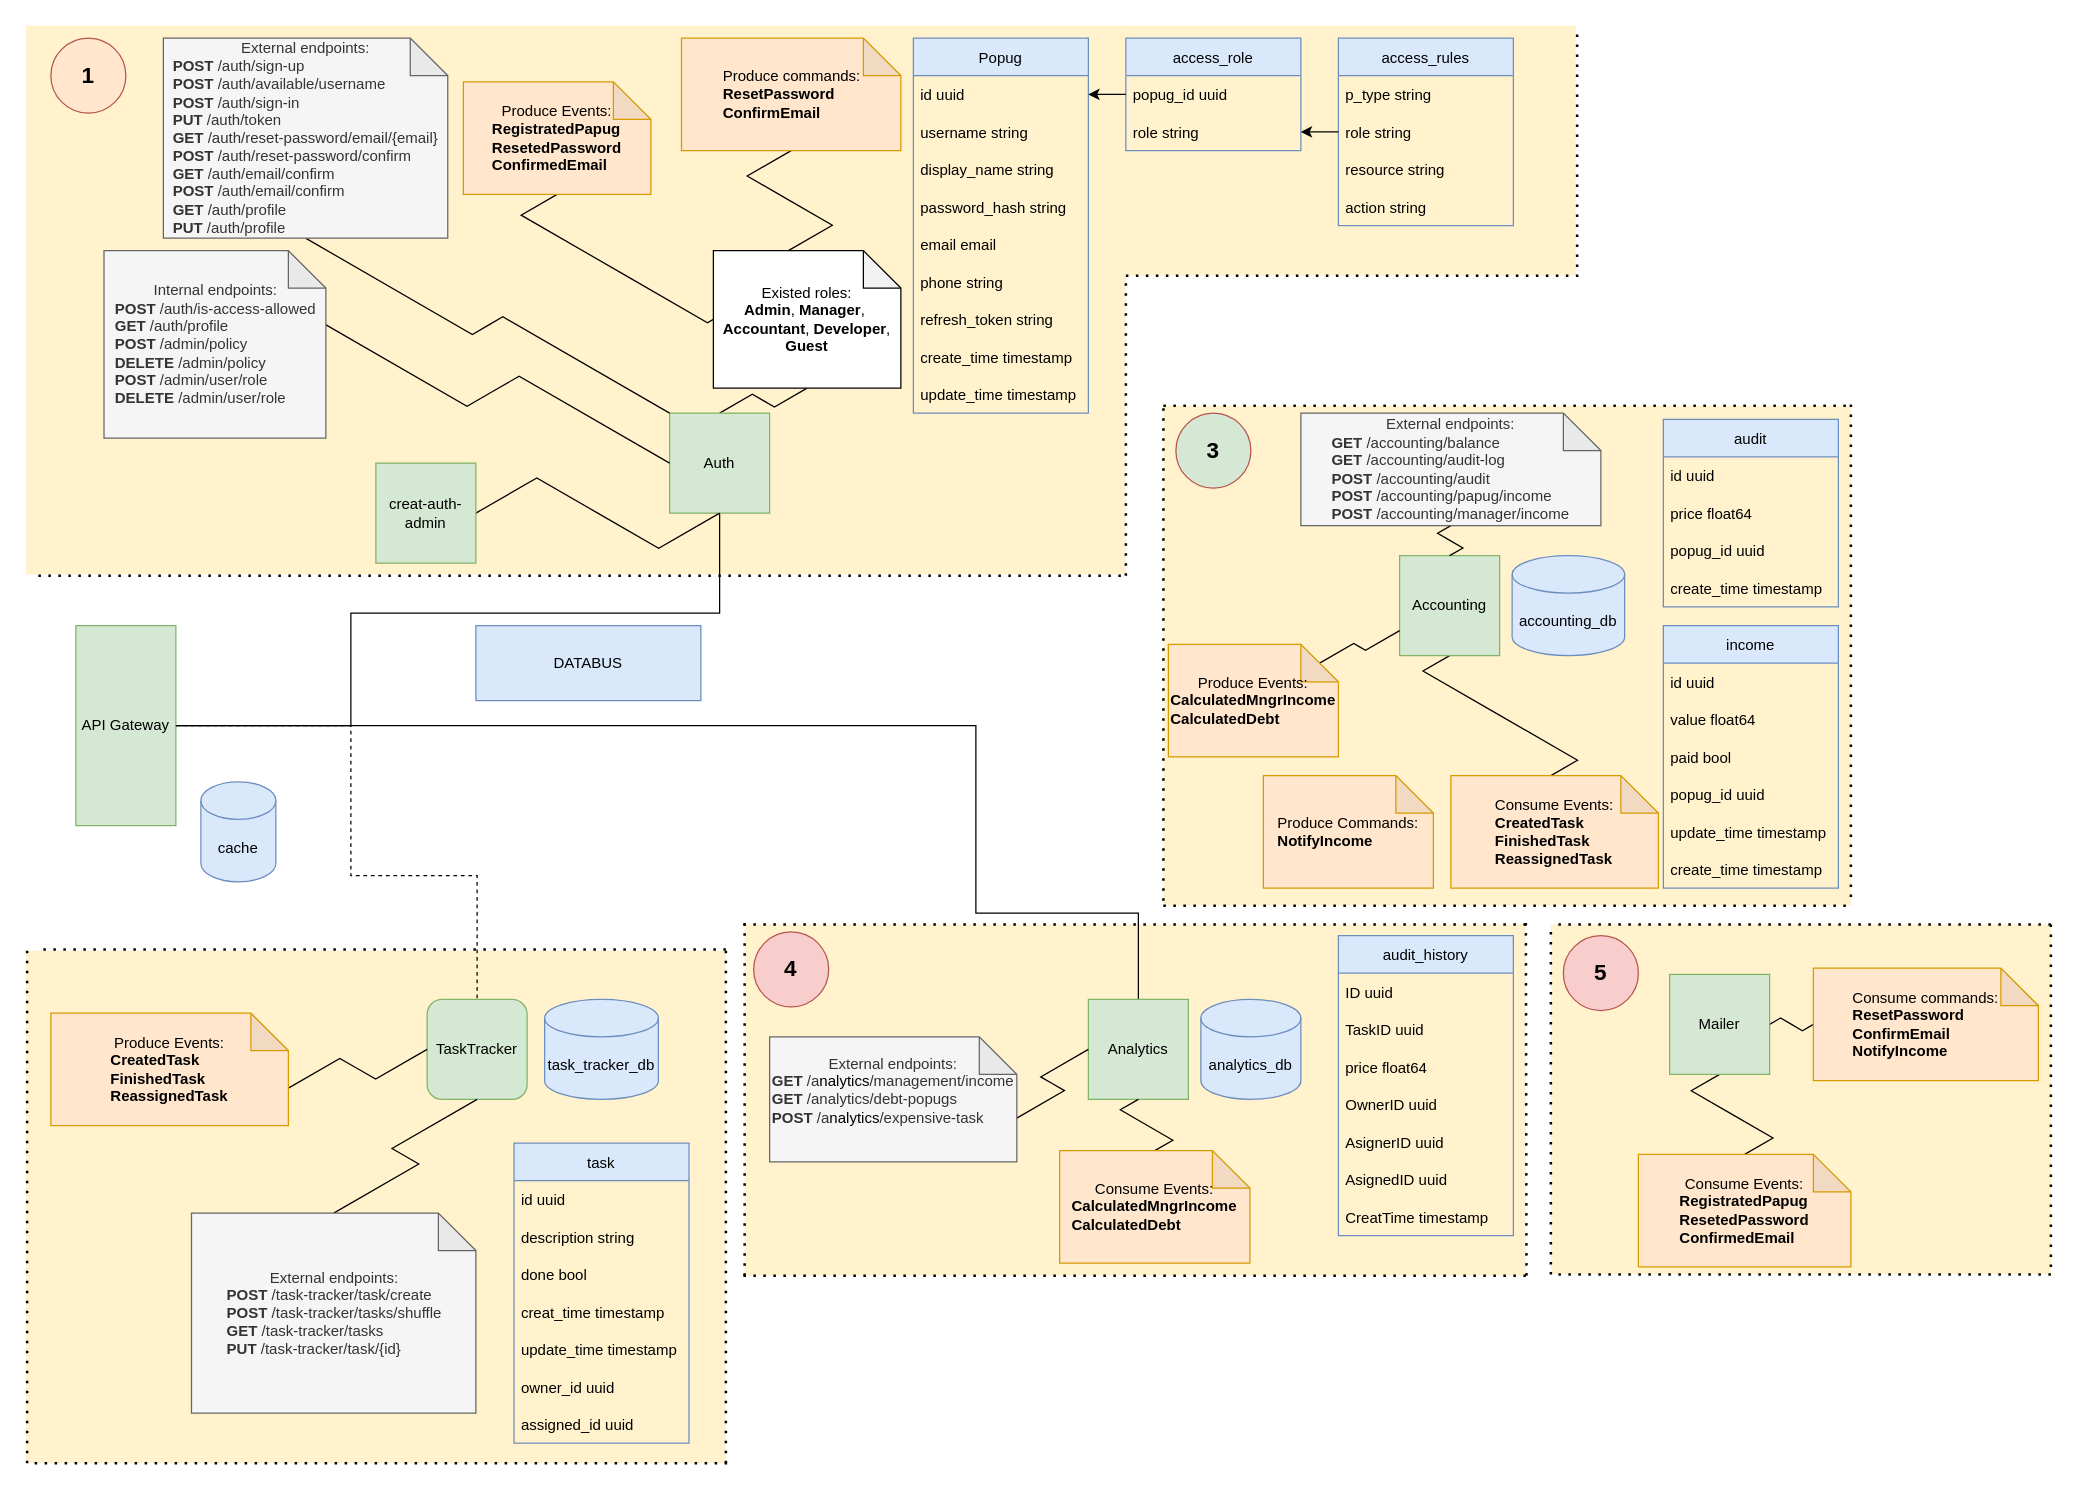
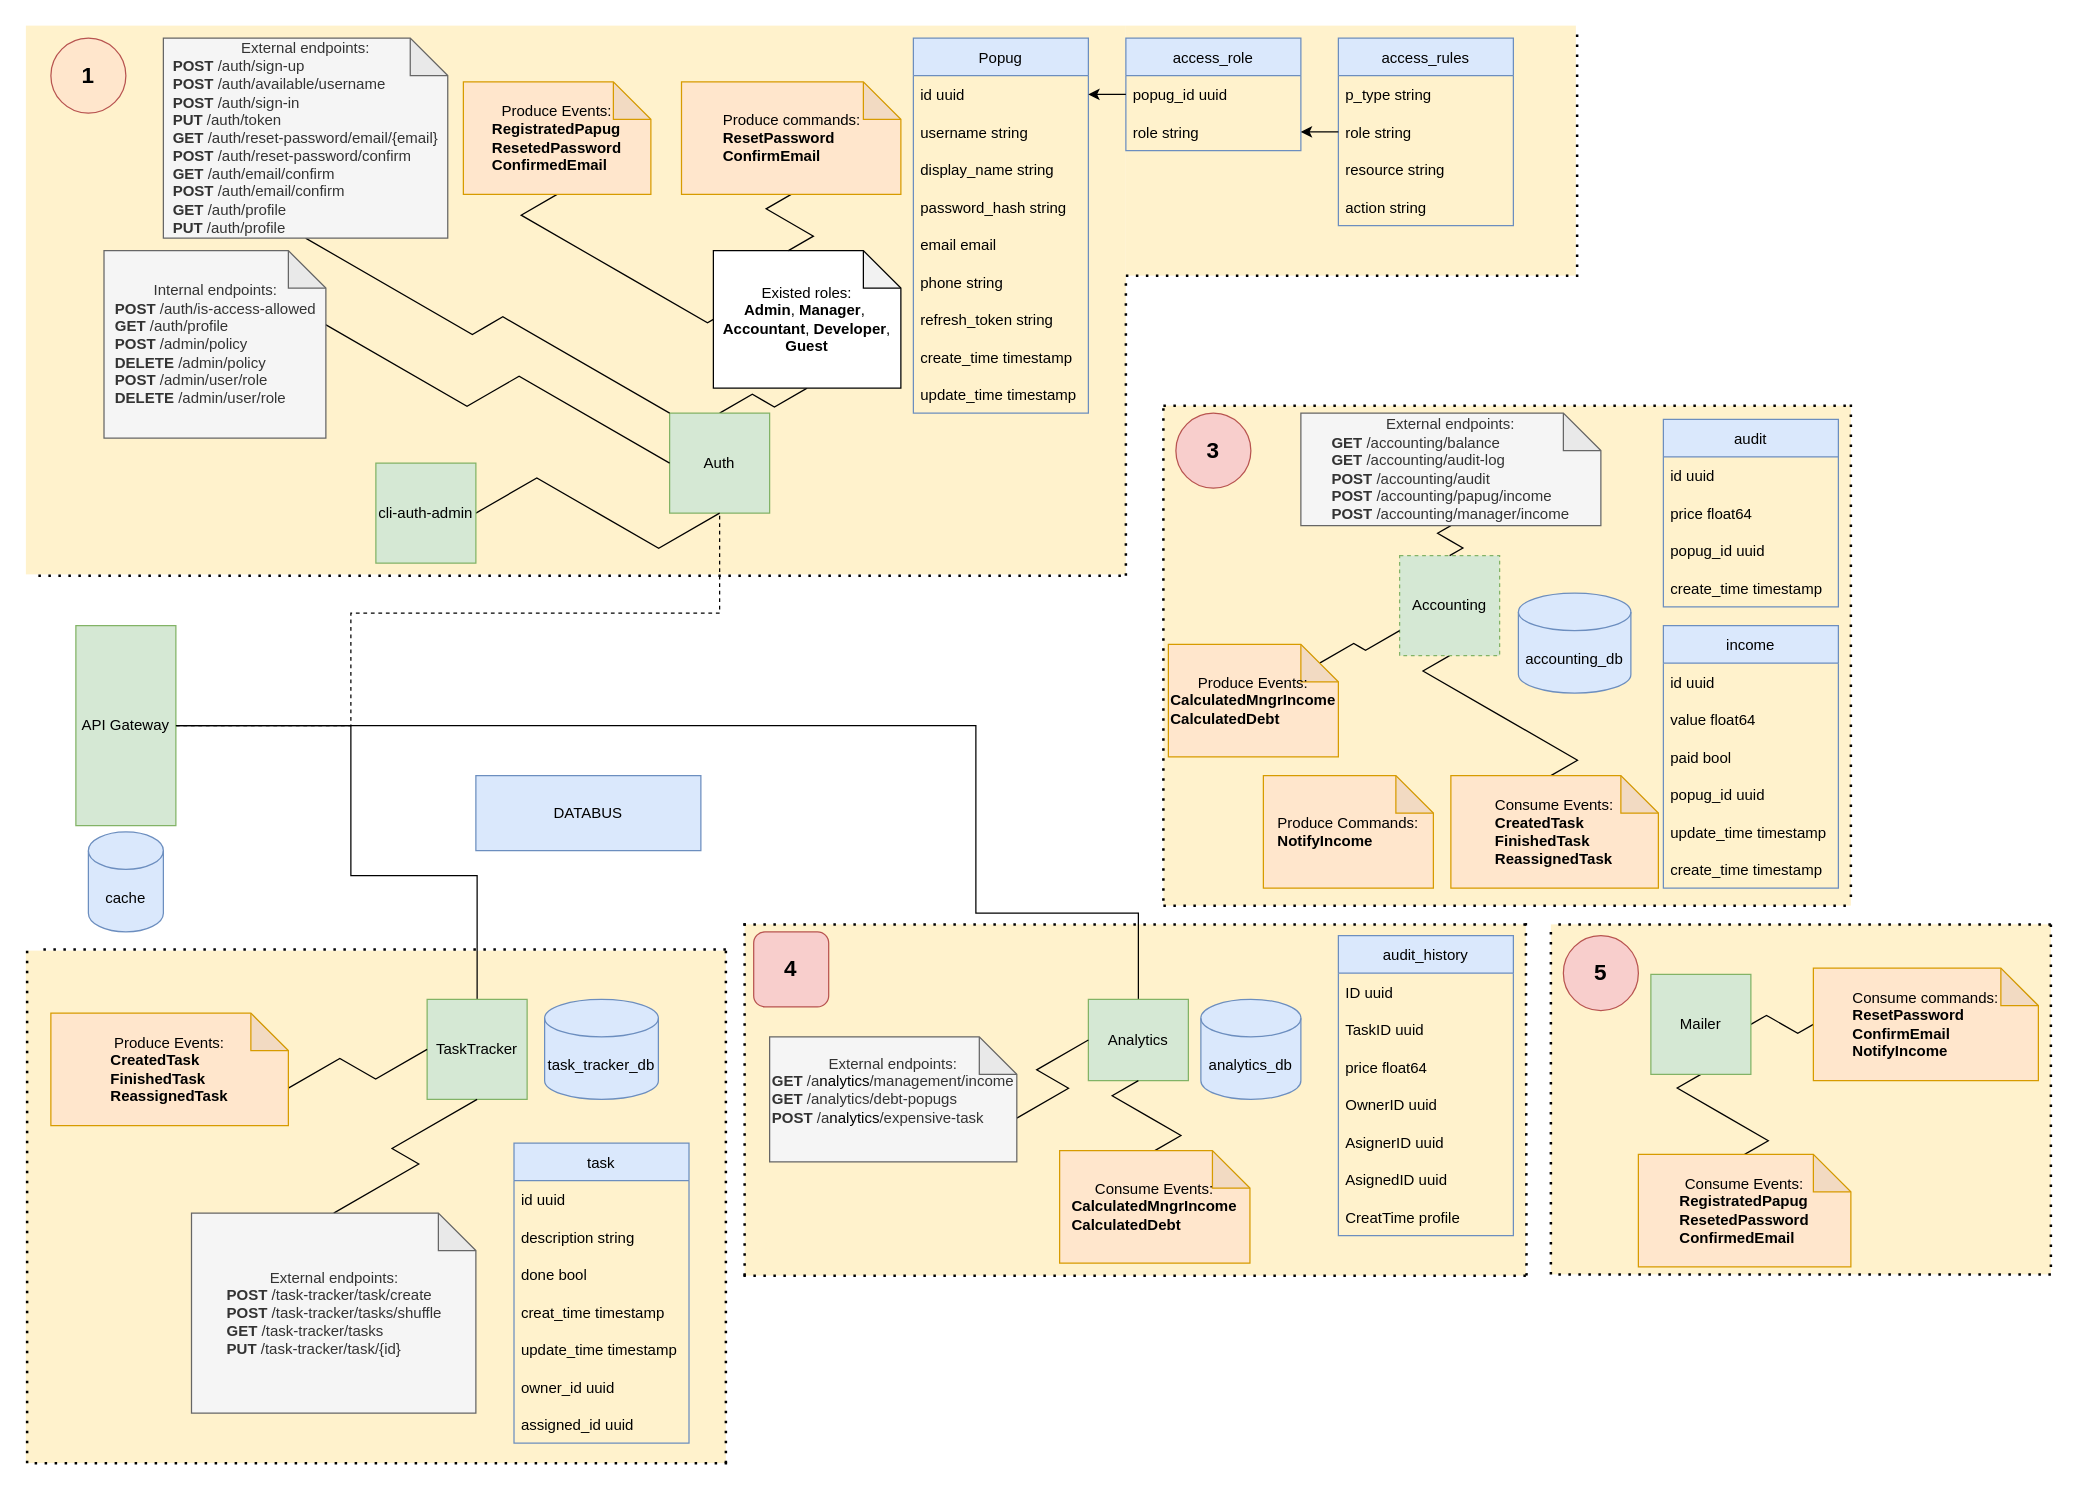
(791, 94) -> (791, 138)
(1213, 451) -> (1213, 451)
(426, 513) -> (426, 513)
(1449, 606) -> (1449, 606)
(1568, 606) -> (1574, 643)
(531, 613) -> (531, 613)
(588, 663) -> (588, 813)
(238, 832) -> (126, 882)
(399, 876) -> (399, 876)
(791, 969) -> (791, 969)
(1719, 1024) -> (1701, 1024)
(477, 1049) -> (477, 1049)
(1138, 1049) -> (1138, 1040)
(1419, 1218) -> (1409, 1218)
